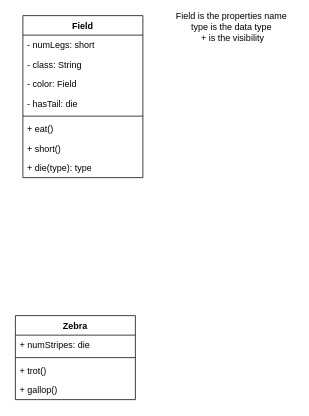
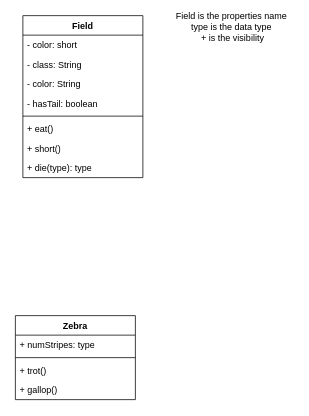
(64, 46) -> (58, 46)
(56, 85) -> (59, 85)
(56, 104) -> (66, 104)
(57, 346) -> (61, 346)
